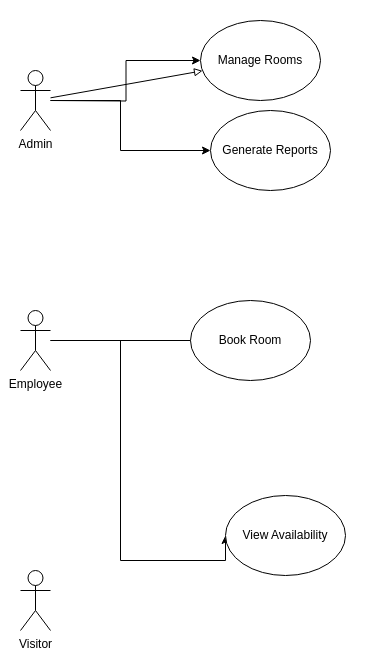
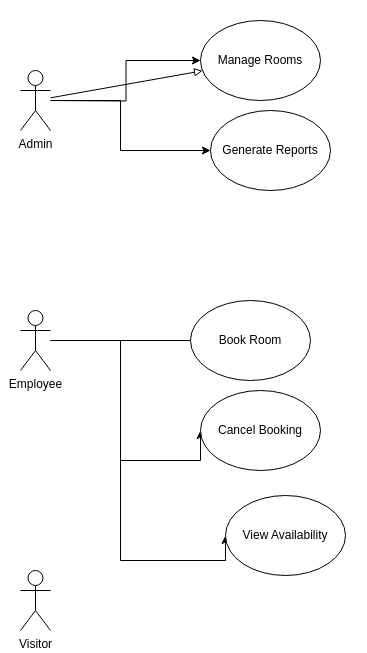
none -> (261, 431)
none -> (173, 461)
